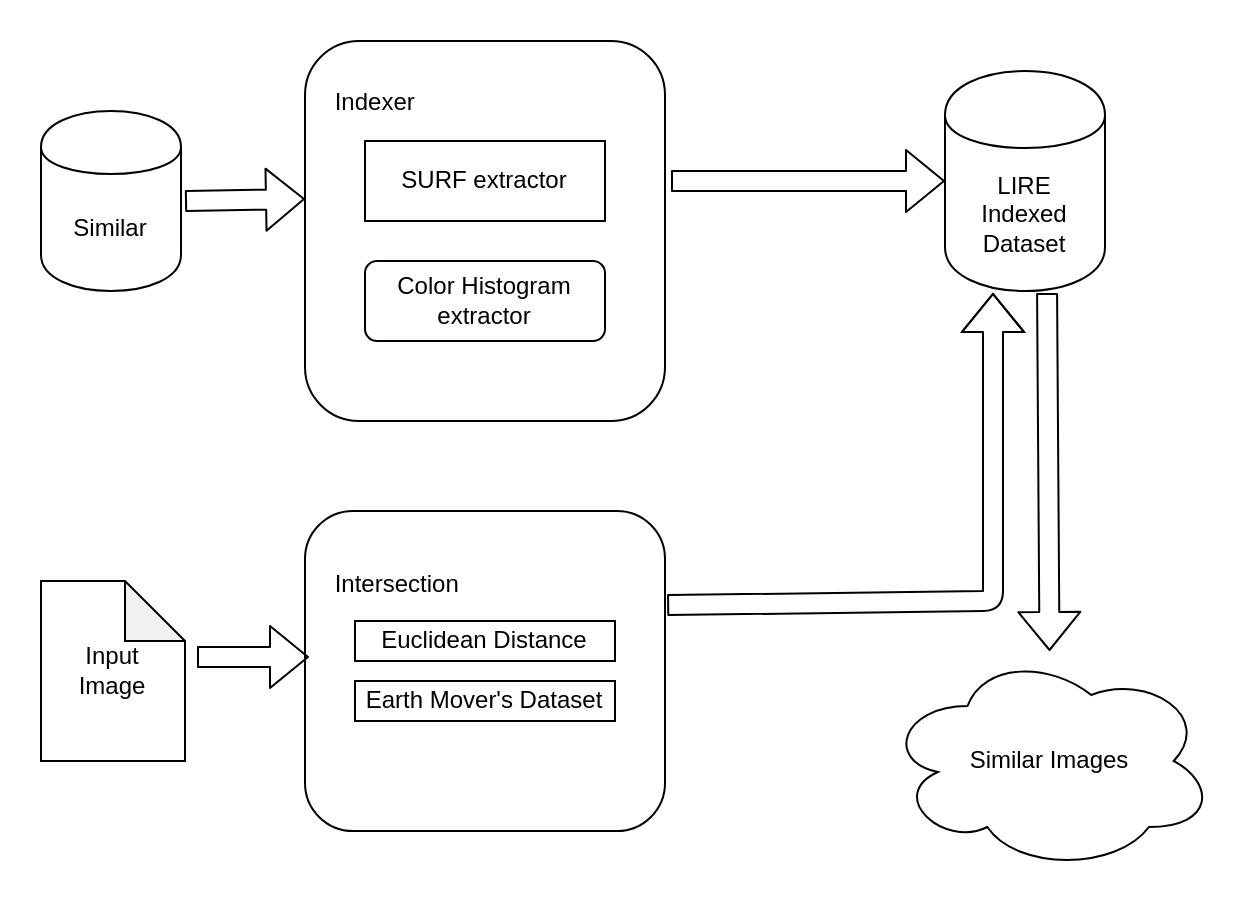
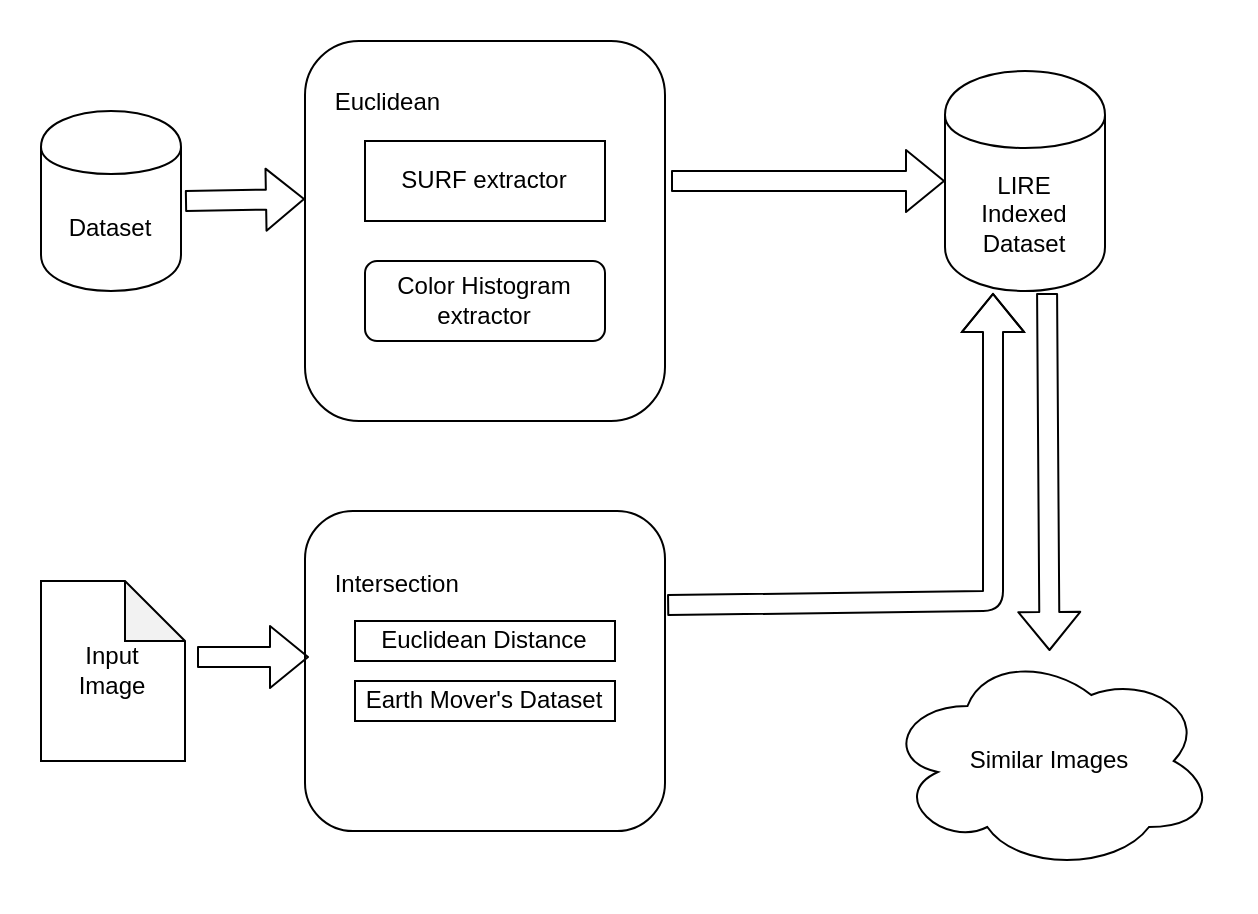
(111, 229) -> (111, 229)
(356, 231) -> (363, 231)
